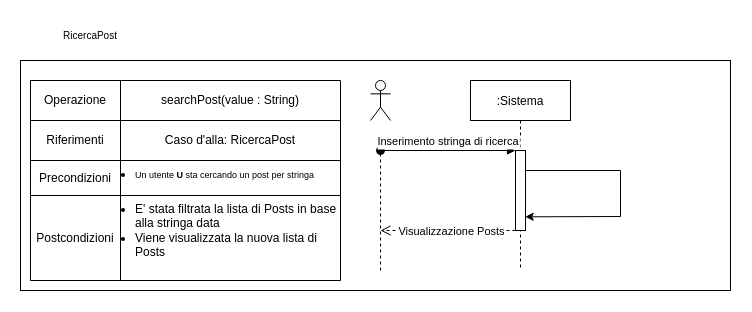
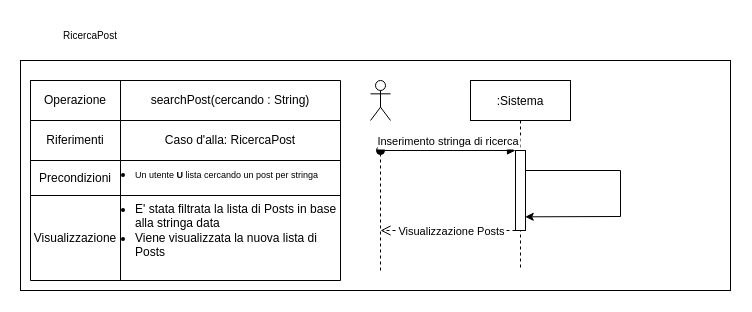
(231, 101) -> (231, 101)
(229, 163) -> (233, 163)
(76, 239) -> (76, 239)
